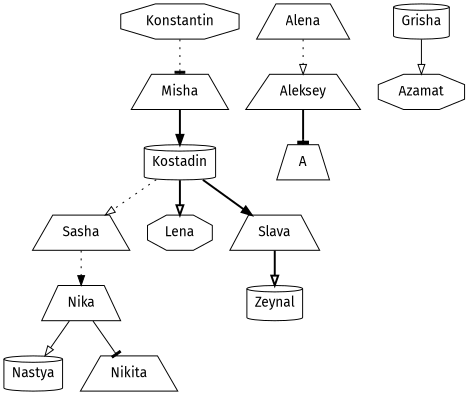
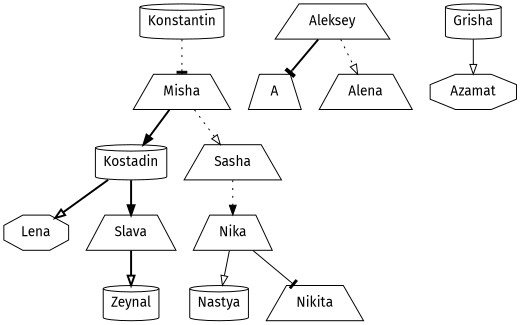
(180, 22) -> (182, 22)
(303, 52) -> (347, 52)
(135, 194) -> (205, 123)
